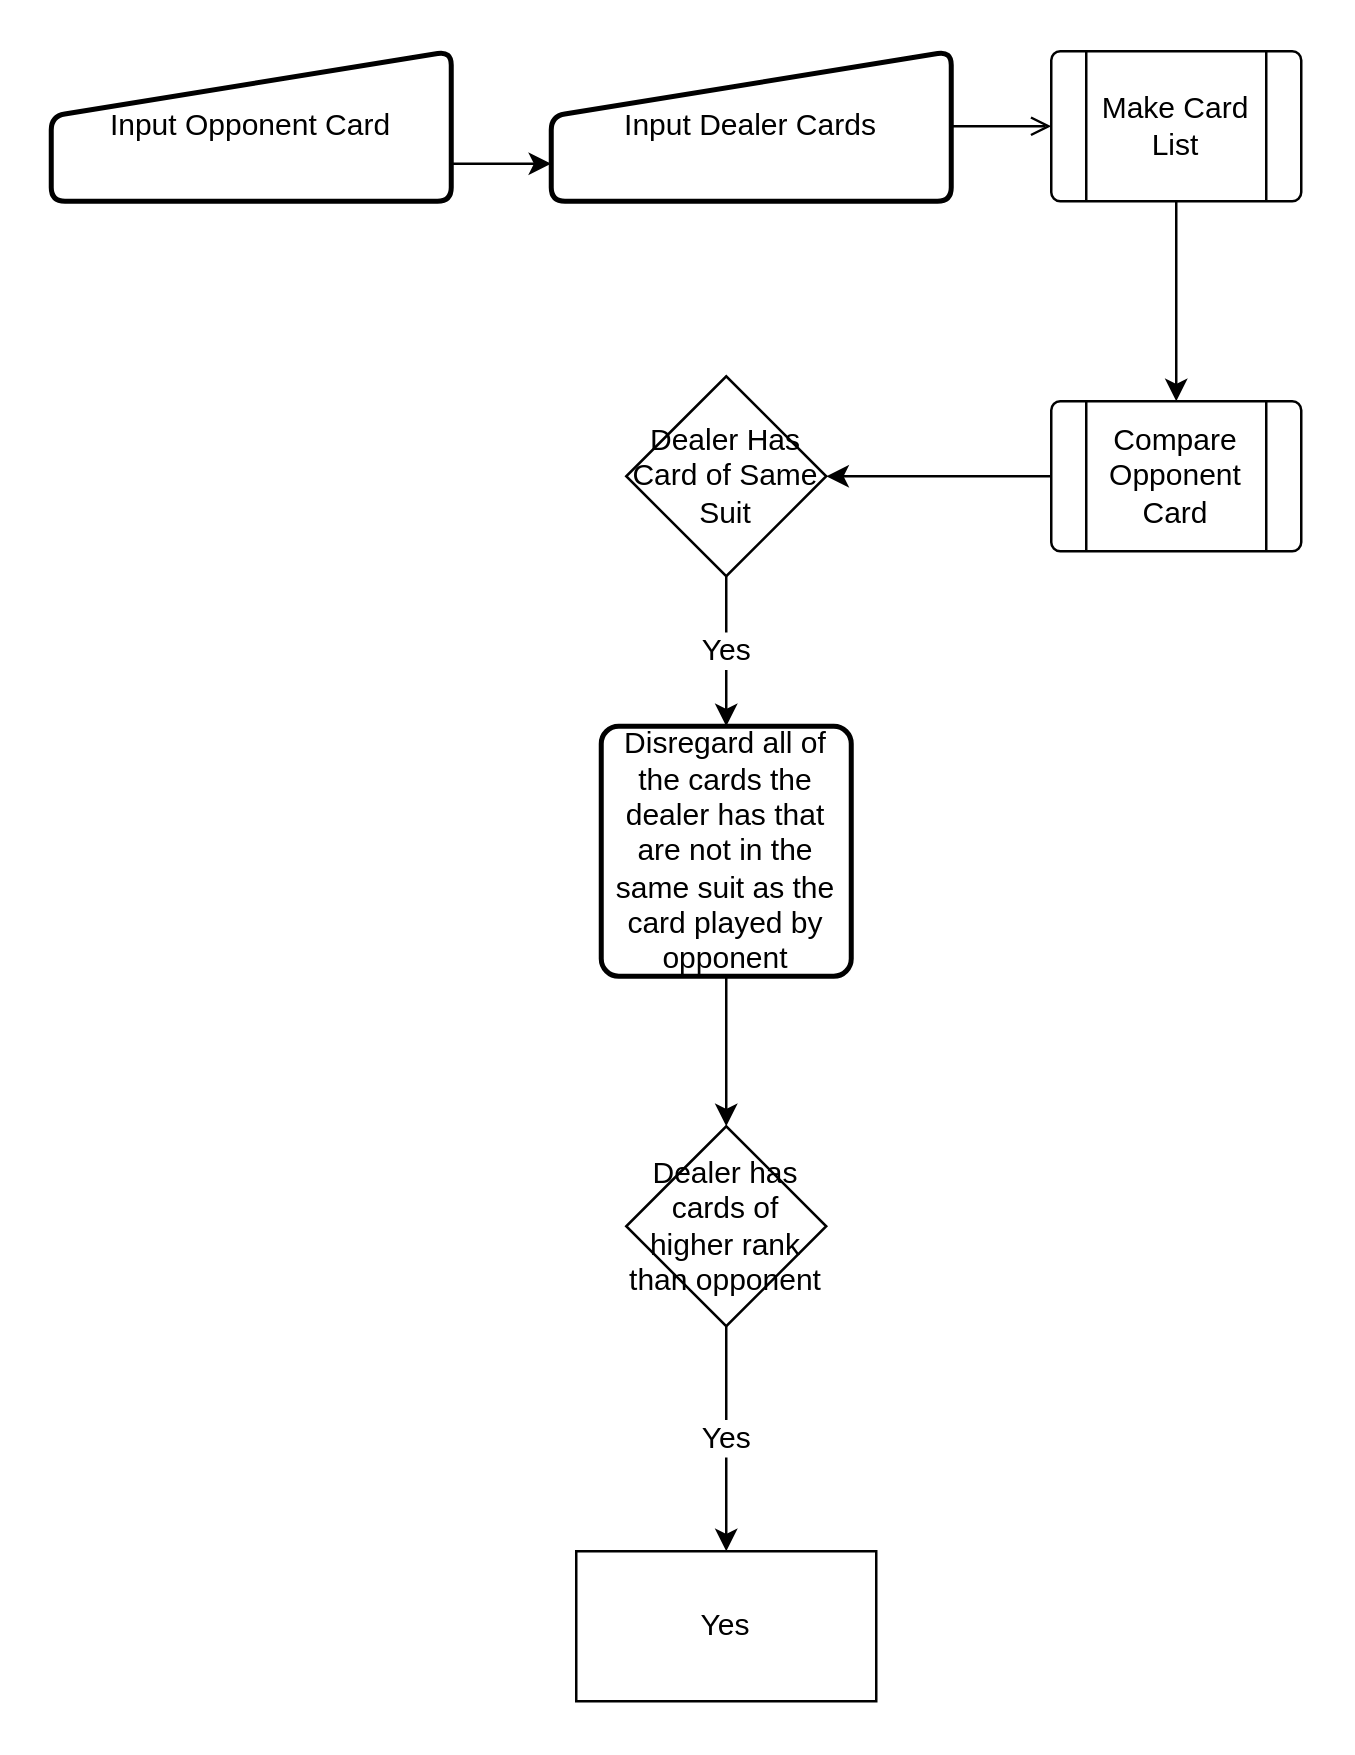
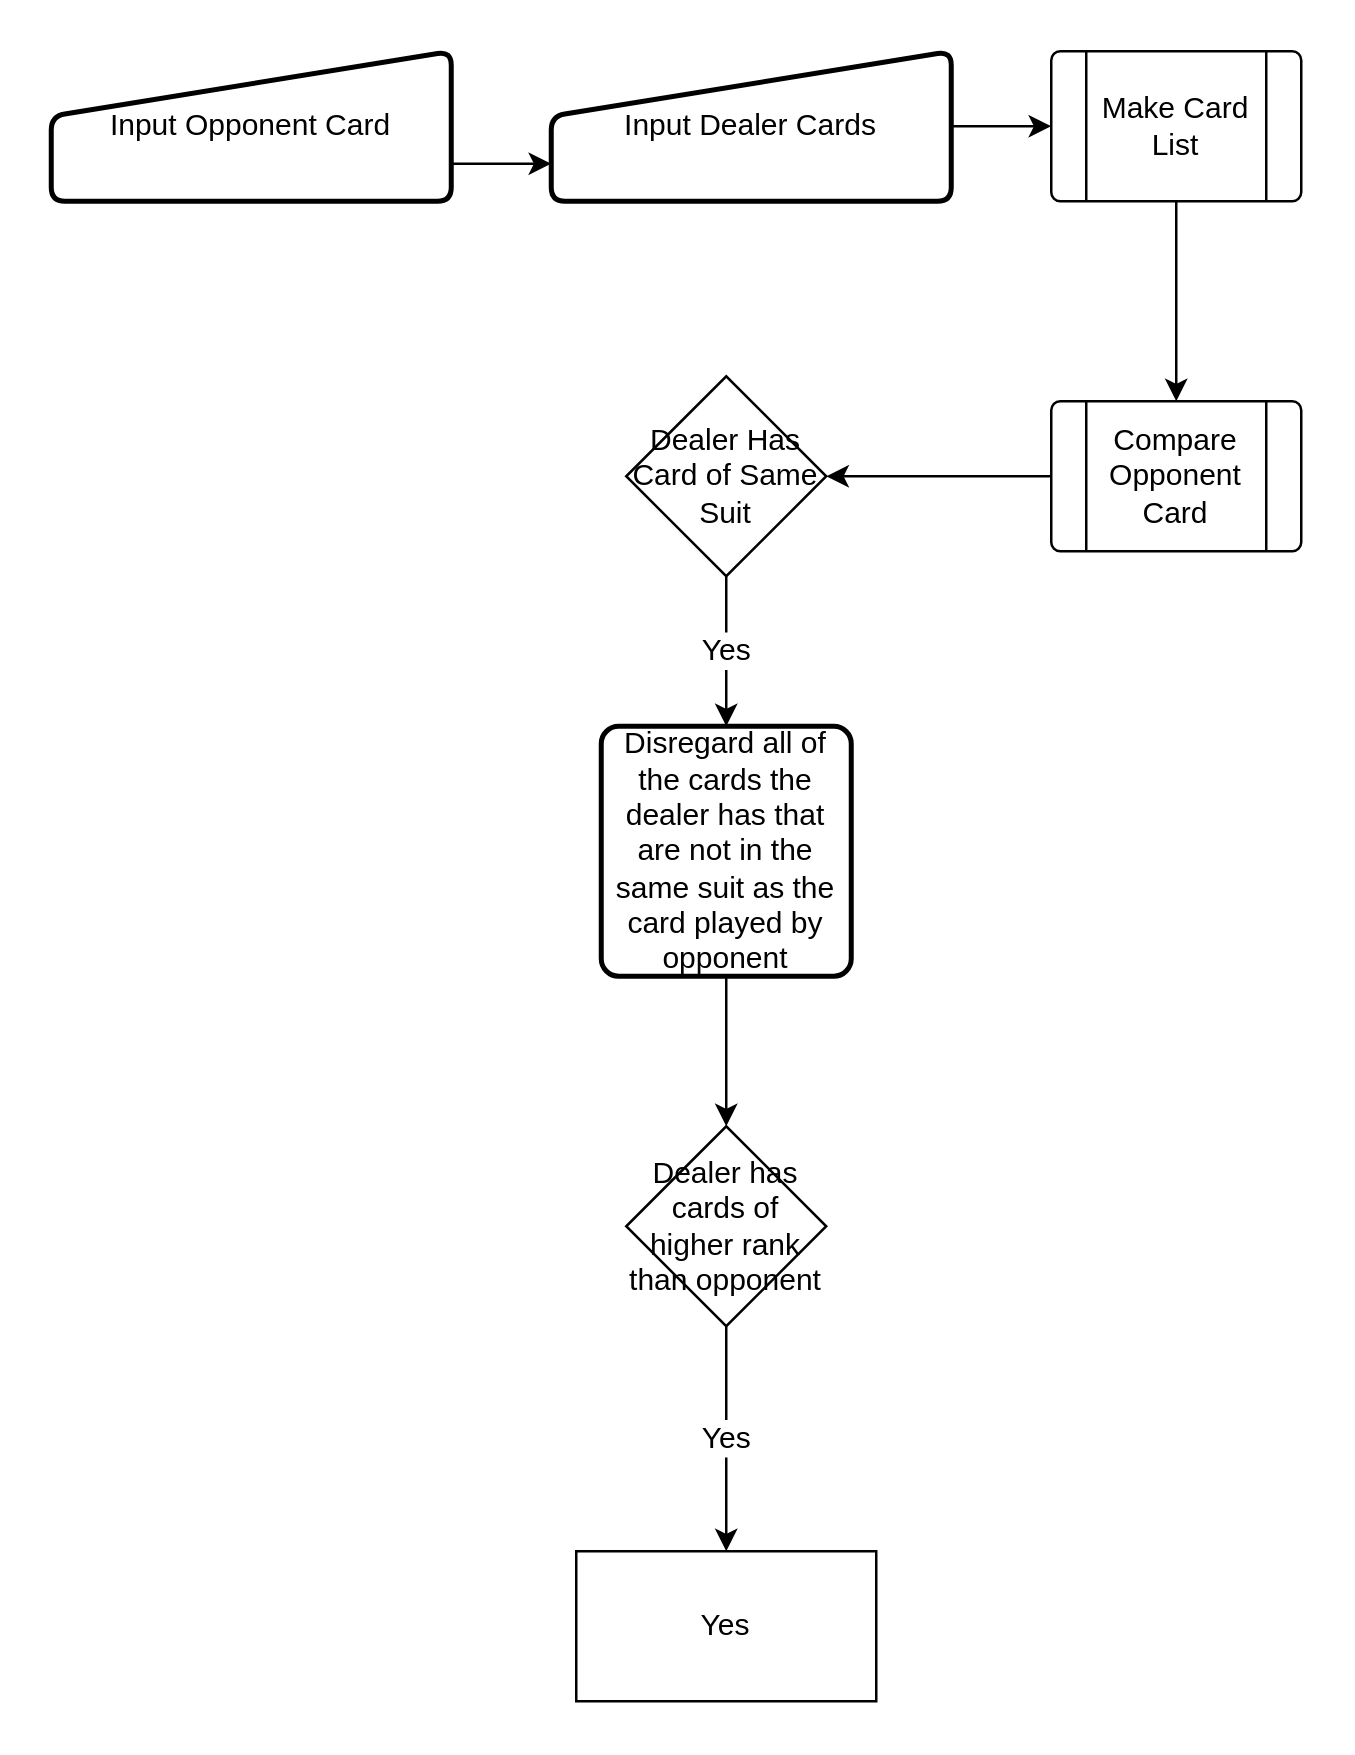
(1037, 126) -> (1033, 126)
